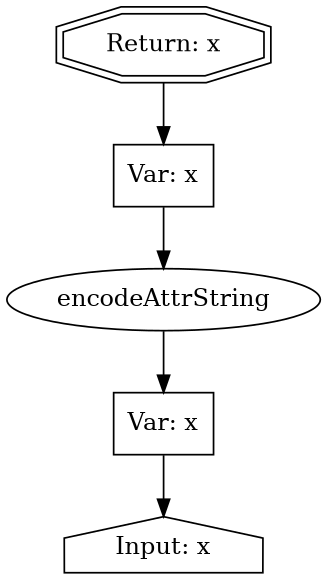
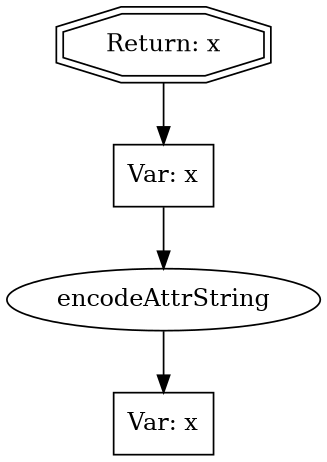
(164, 548) -> none
